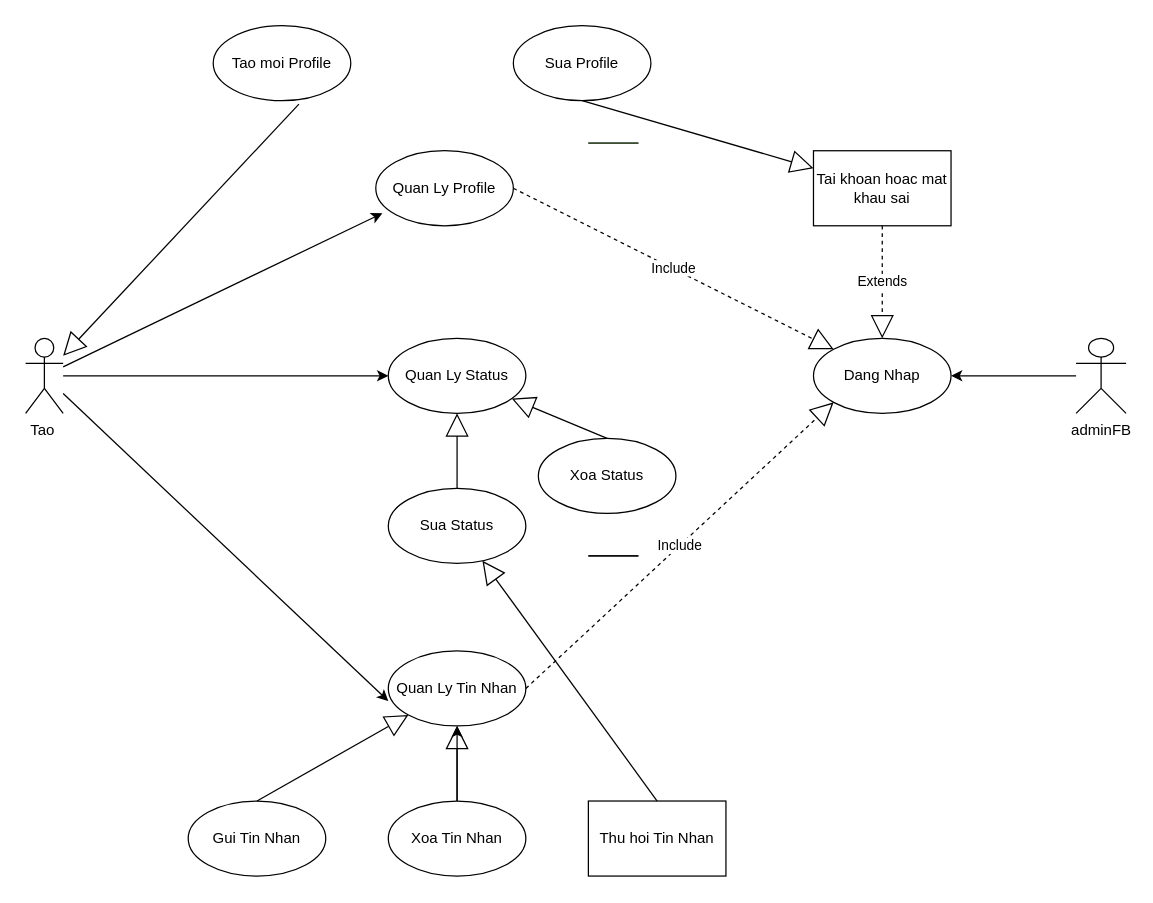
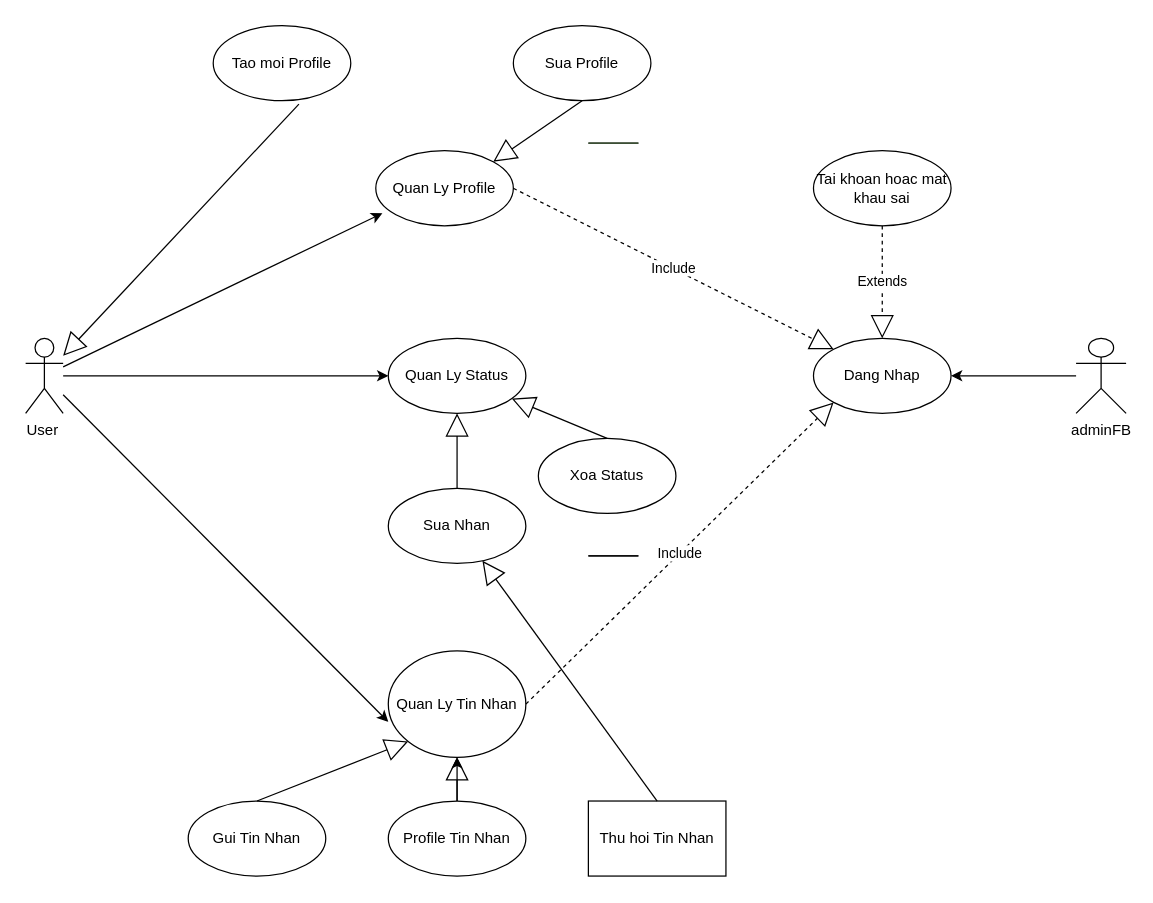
(687, 131) -> (547, 124)
(882, 188) -> (882, 188)
(45, 431) -> (45, 431)
(457, 526) -> (457, 526)
(457, 688) -> (457, 704)
(457, 838) -> (457, 838)
